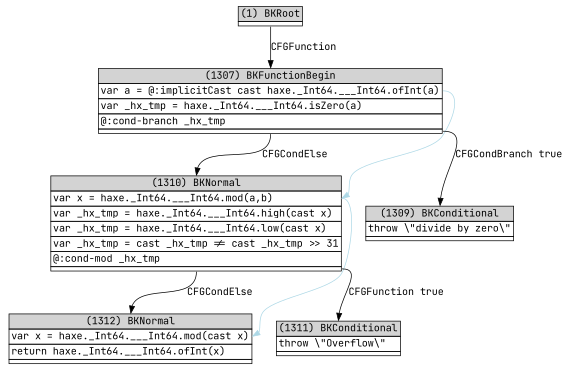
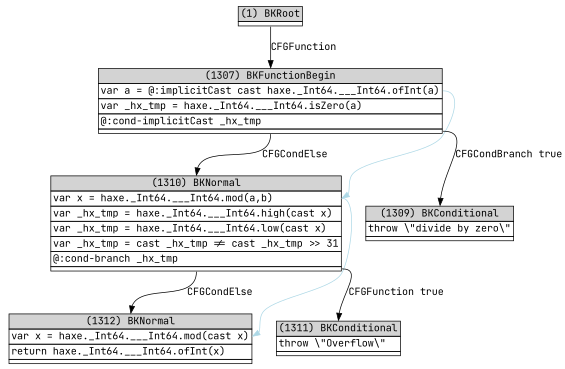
(163, 121) -> (181, 121)
(107, 259) -> (116, 259)
